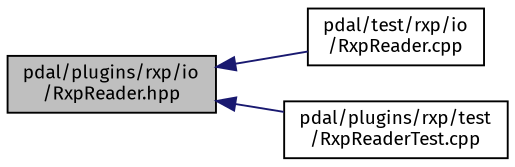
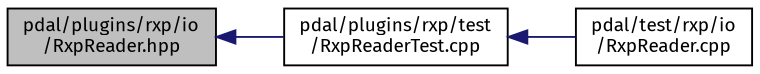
(272, 58) -> (551, 37)
